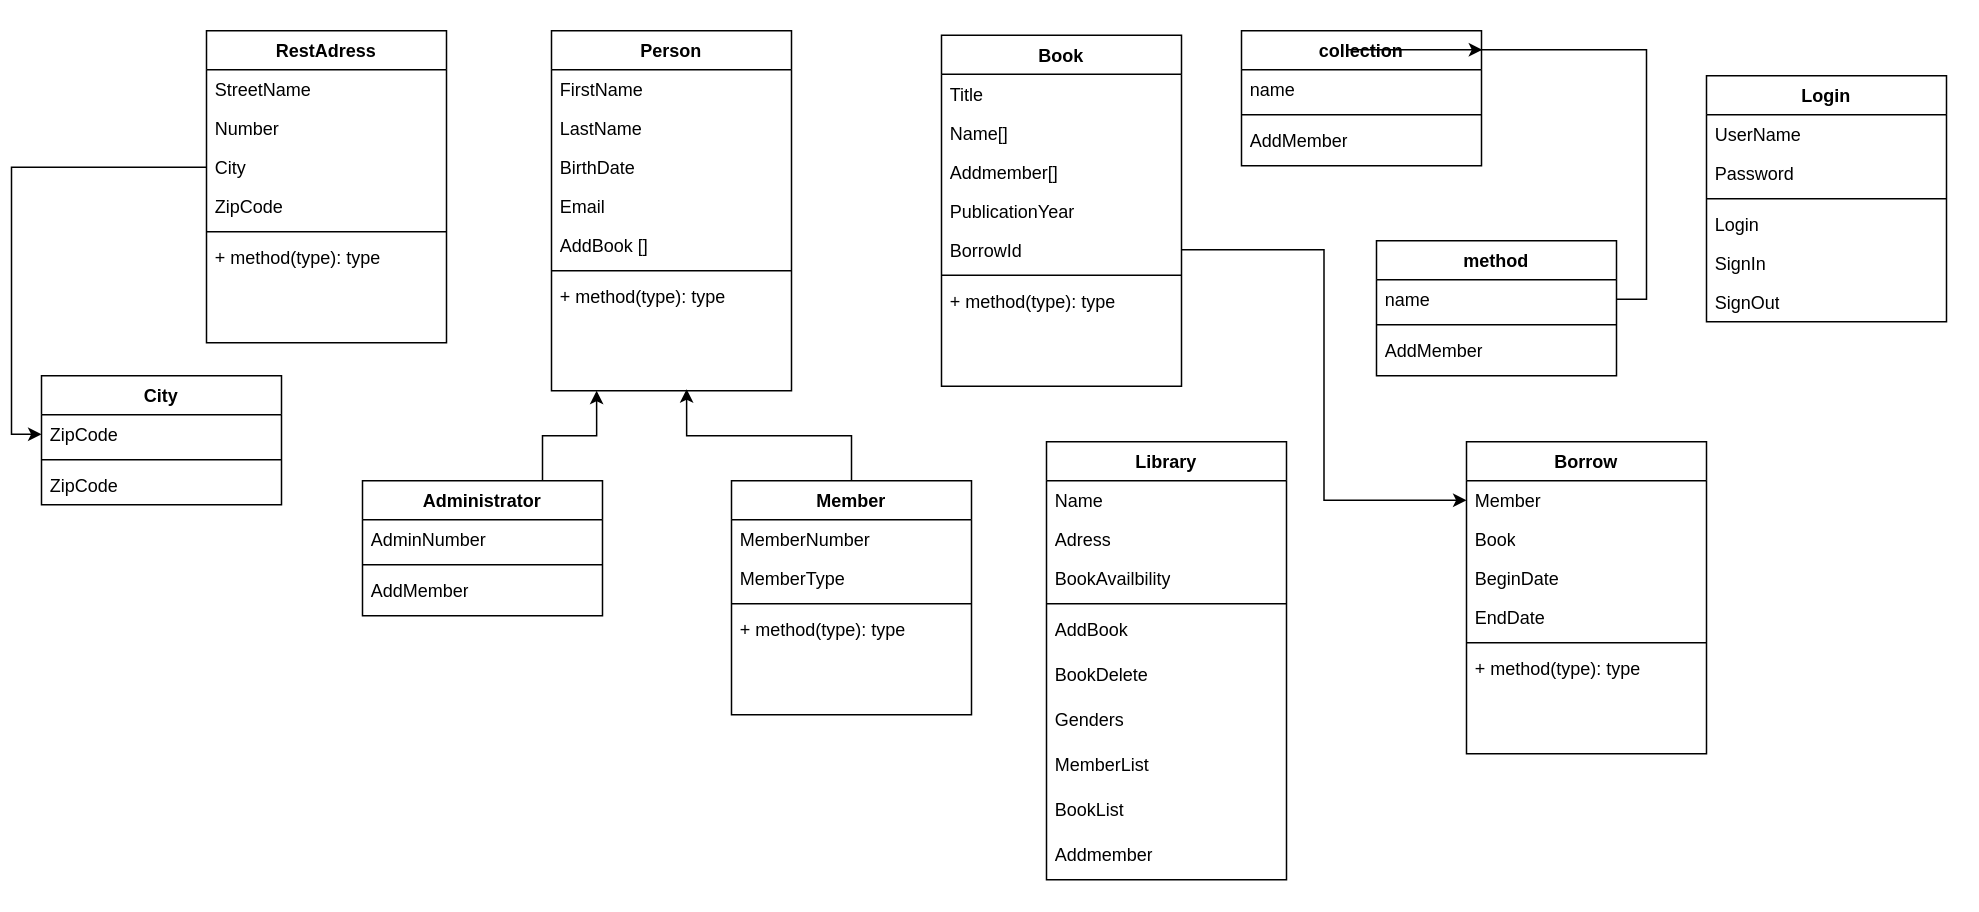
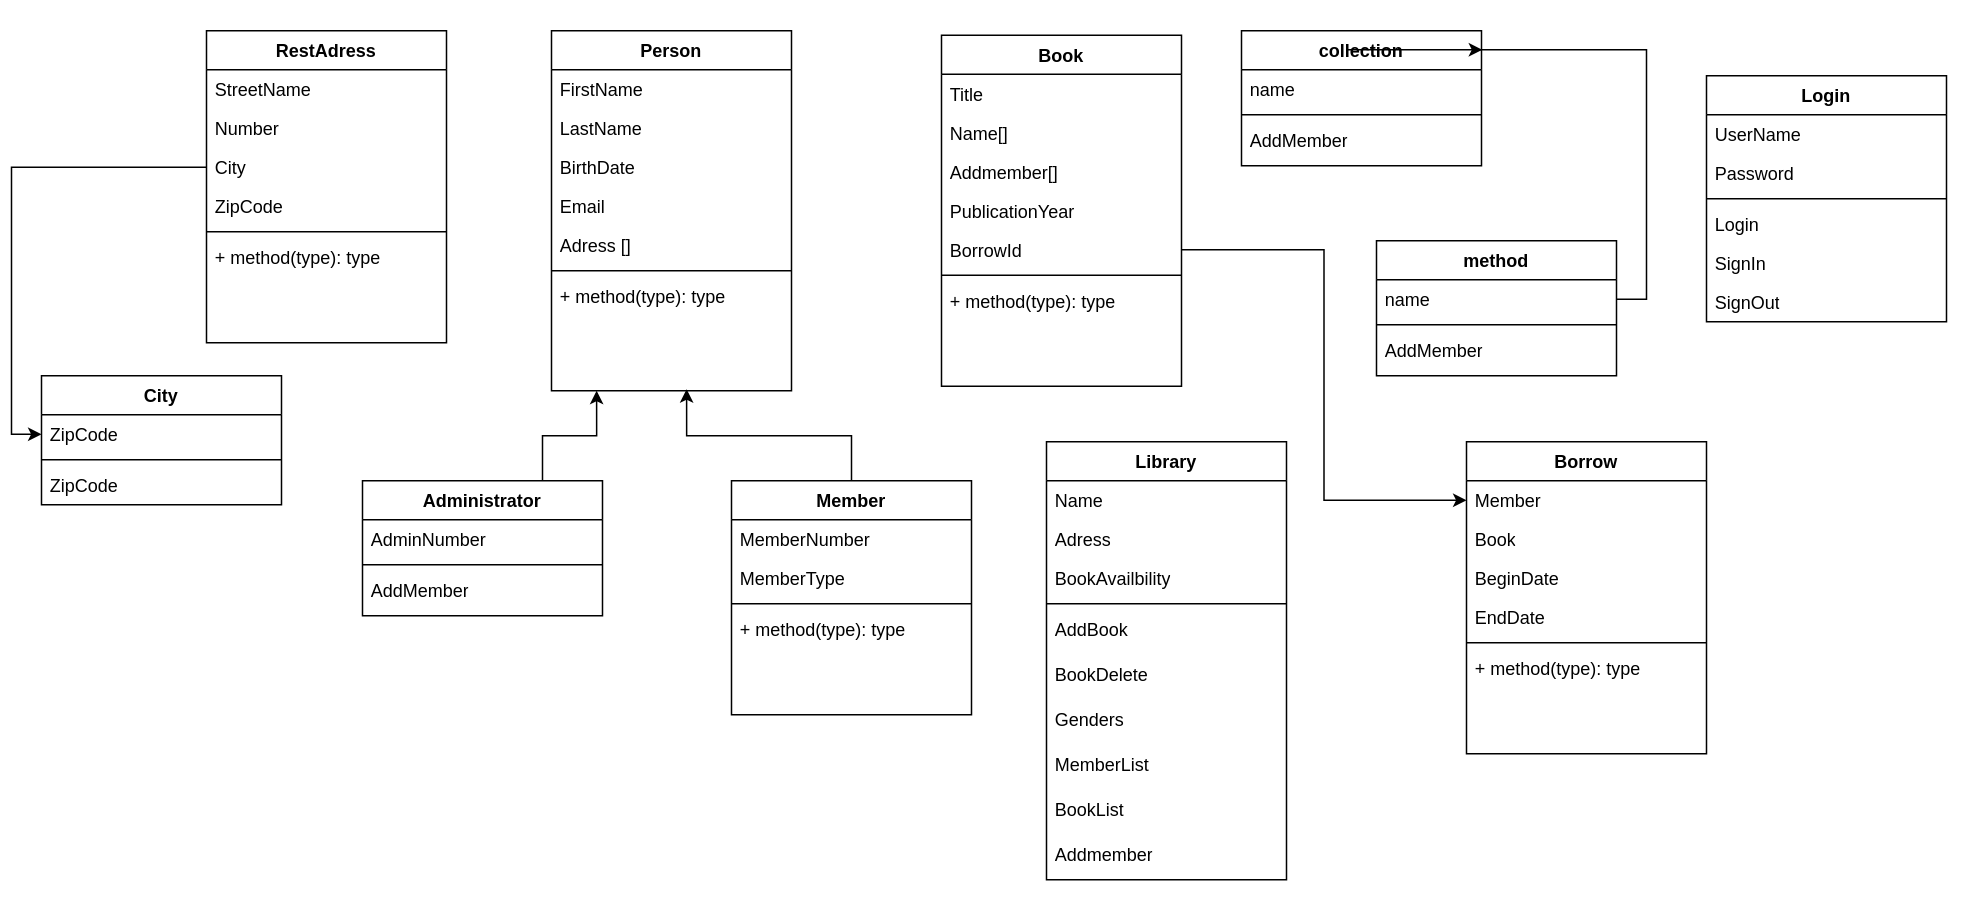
(608, 247) -> (603, 247)
